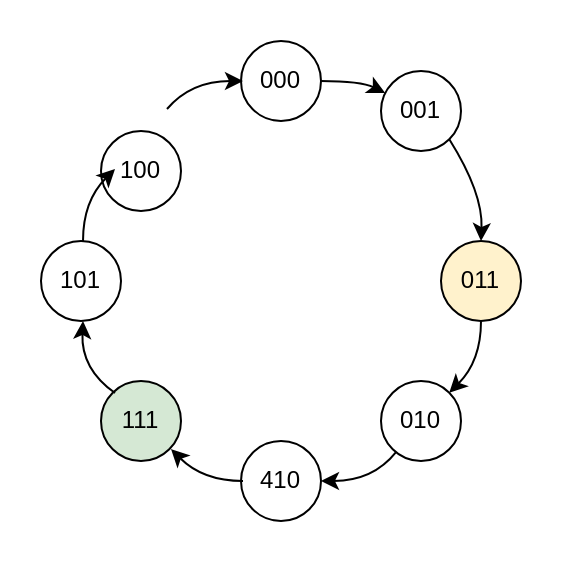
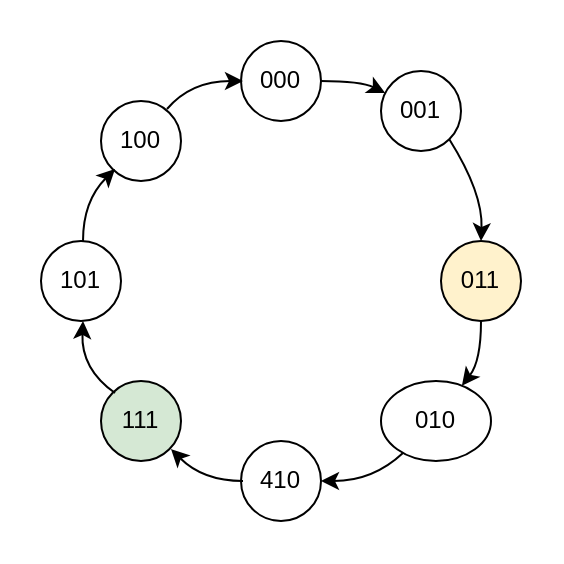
(141, 171) -> (141, 141)
(421, 421) -> (436, 421)
